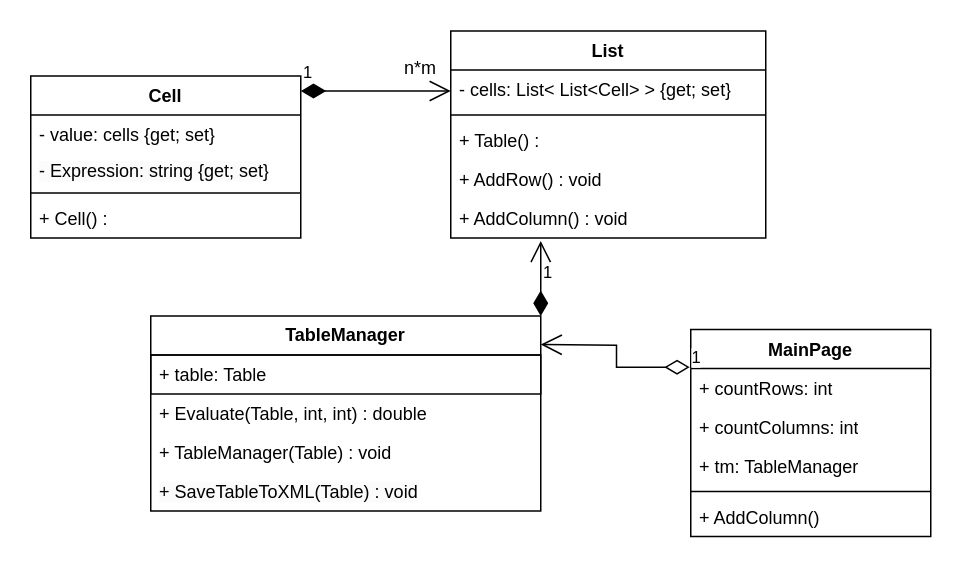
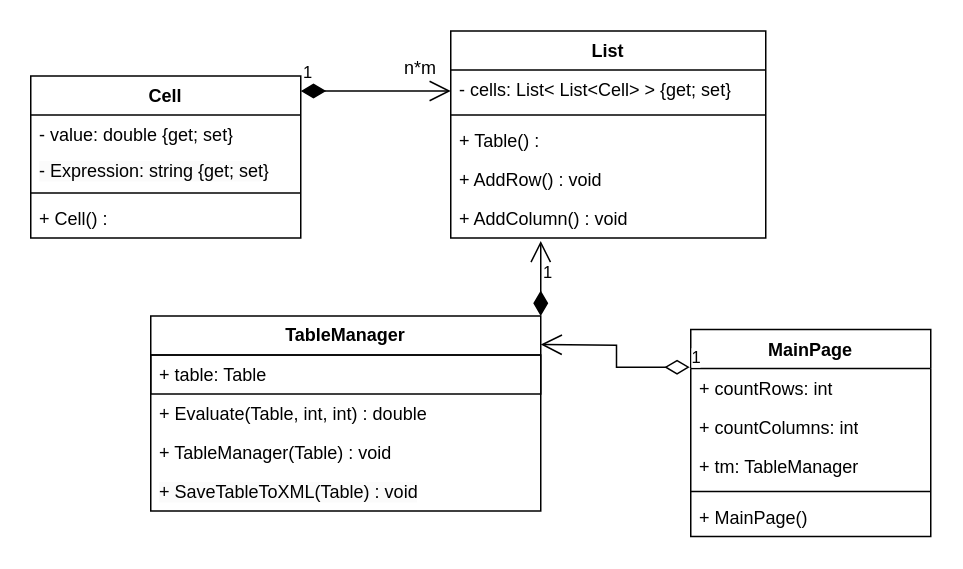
(145, 136) -> (152, 136)
(761, 519) -> (756, 519)
